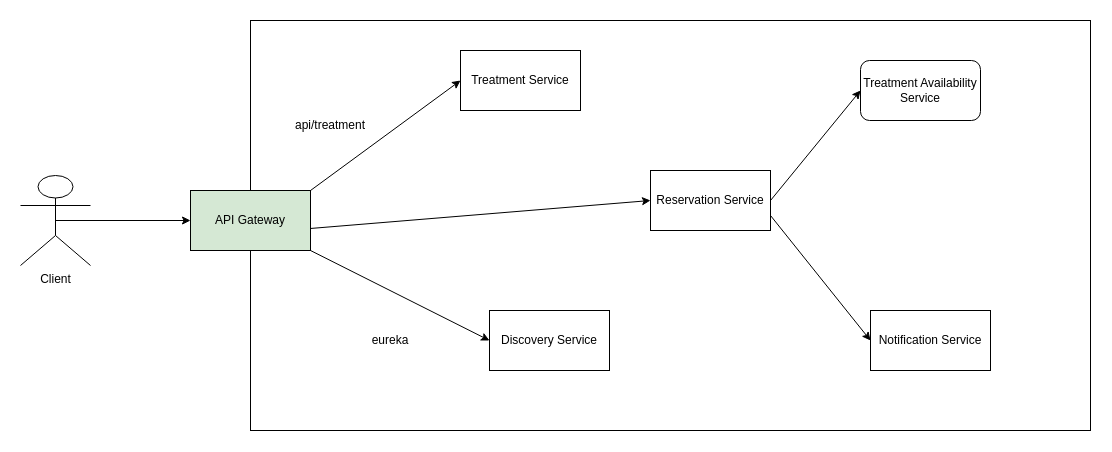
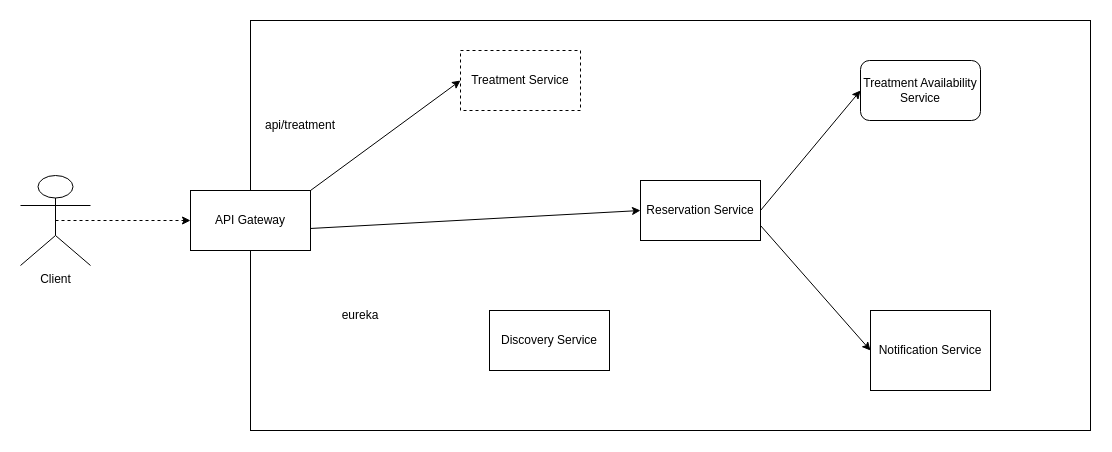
(521, 81) -> (521, 81)
(331, 126) -> (301, 126)
(711, 201) -> (701, 211)
(120, 221) -> (120, 221)
(251, 221) -> (251, 221)
(397, 294) -> none
(391, 341) -> (361, 316)
(931, 341) -> (931, 351)
